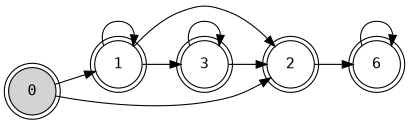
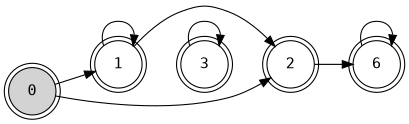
(156, 64) -> none
(242, 64) -> none
